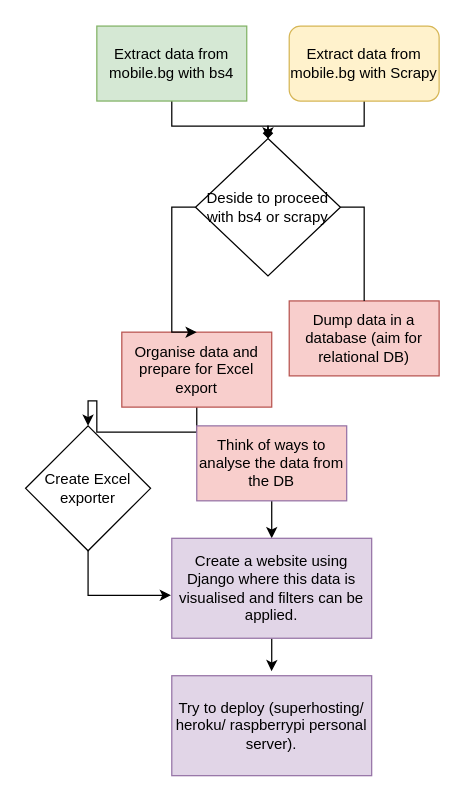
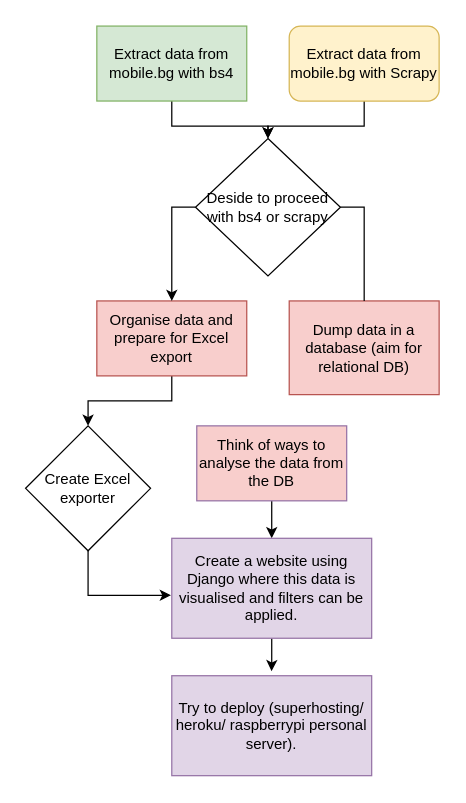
(273, 126) -> (273, 126)
(364, 338) -> (364, 348)
(197, 369) -> (172, 338)
